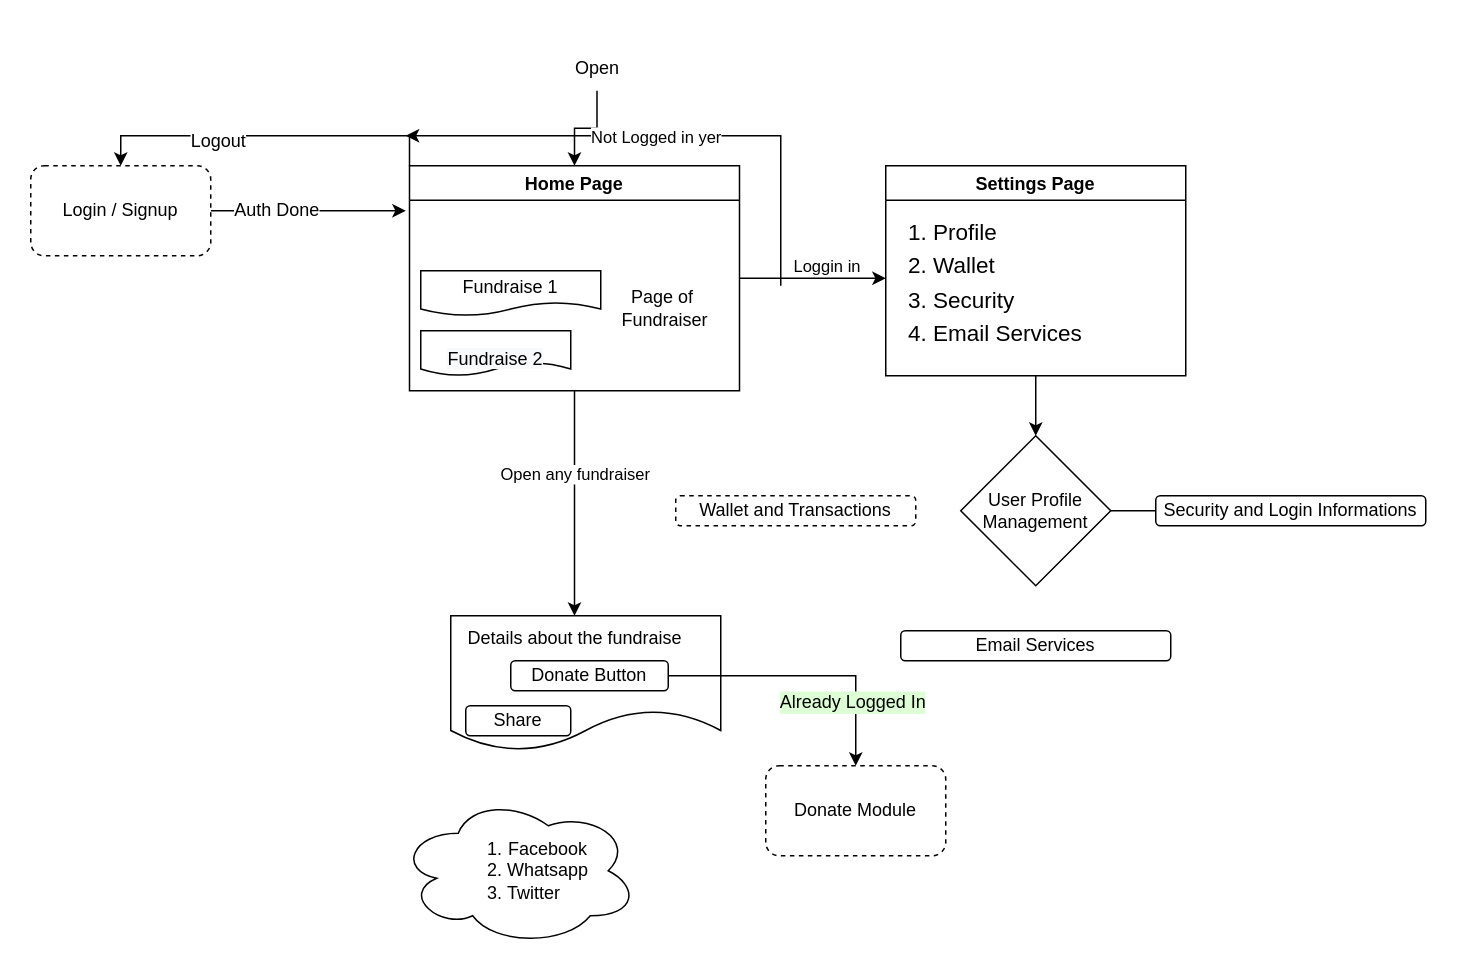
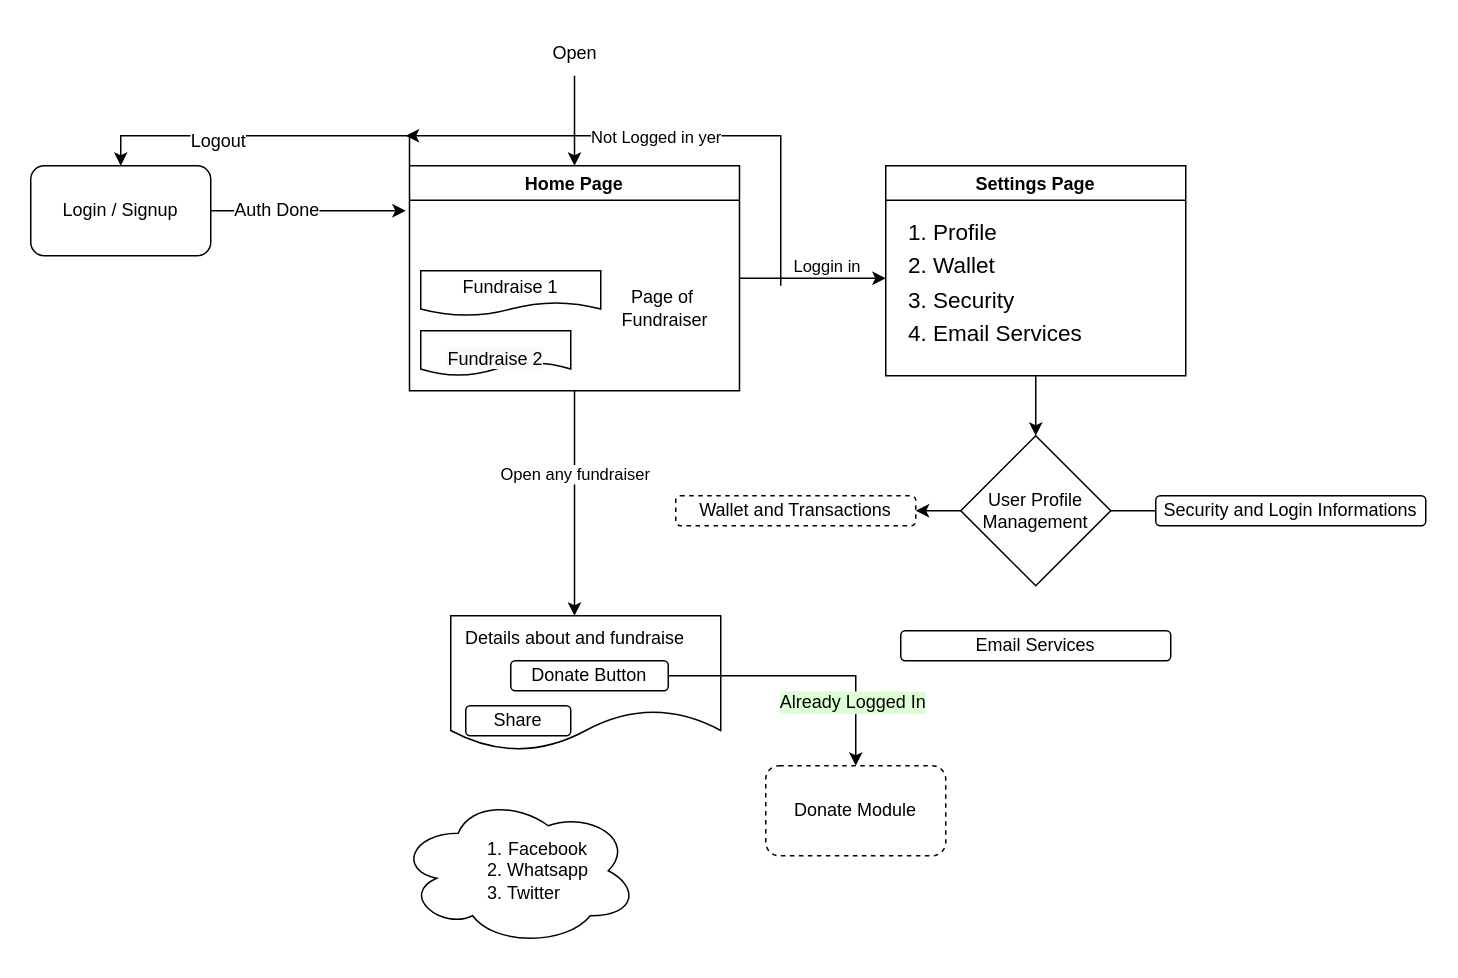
(597, 68) -> (575, 53)
(121, 211) -> (121, 211)
none -> (933, 511)
(575, 638) -> (575, 638)
